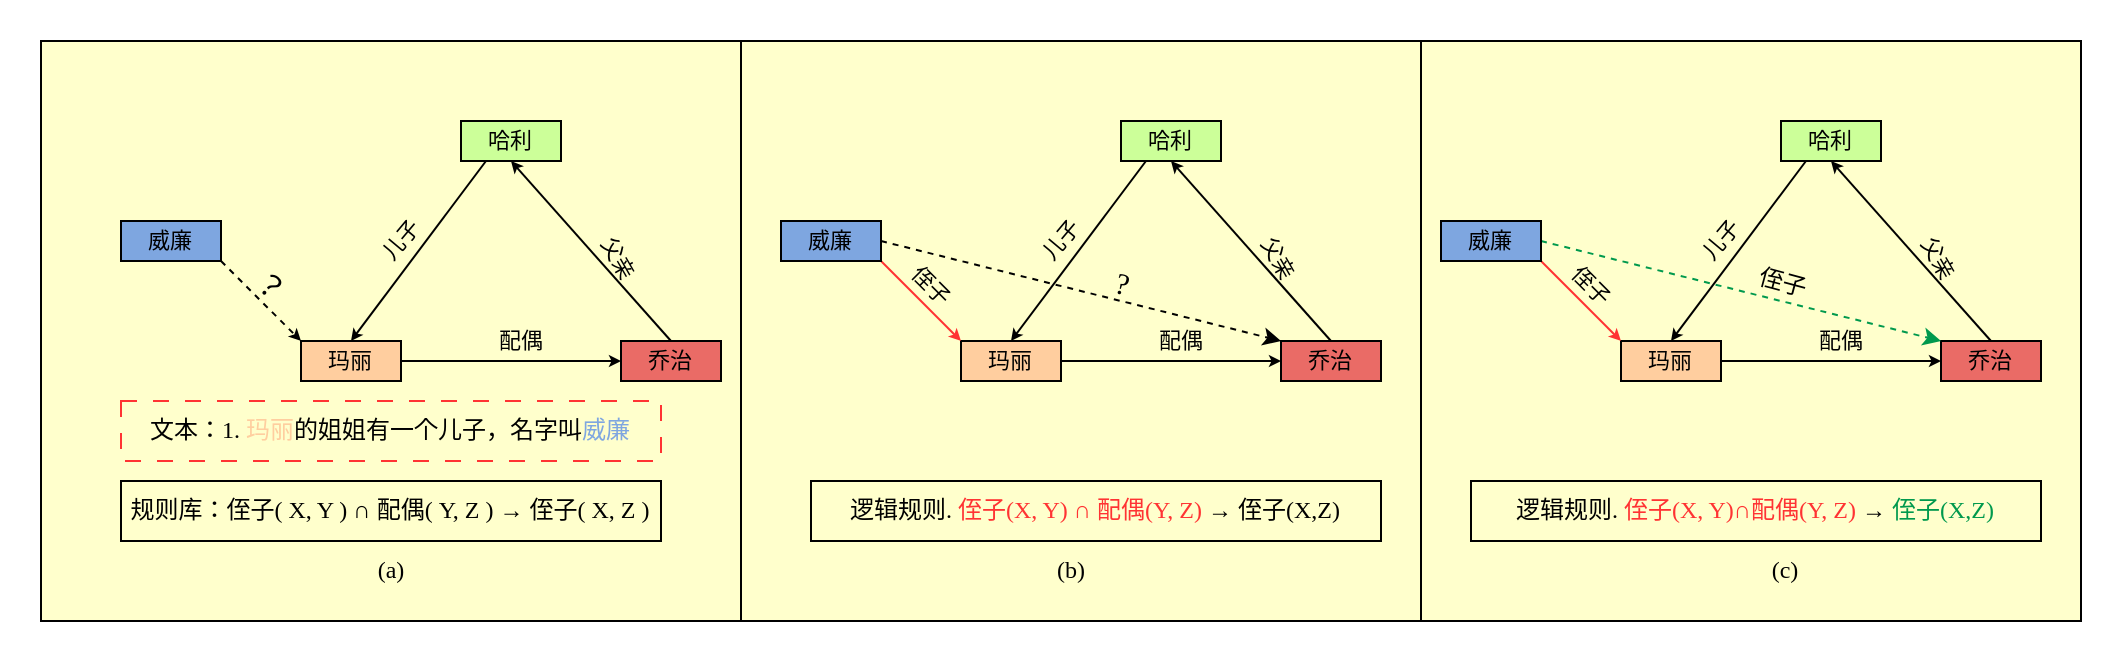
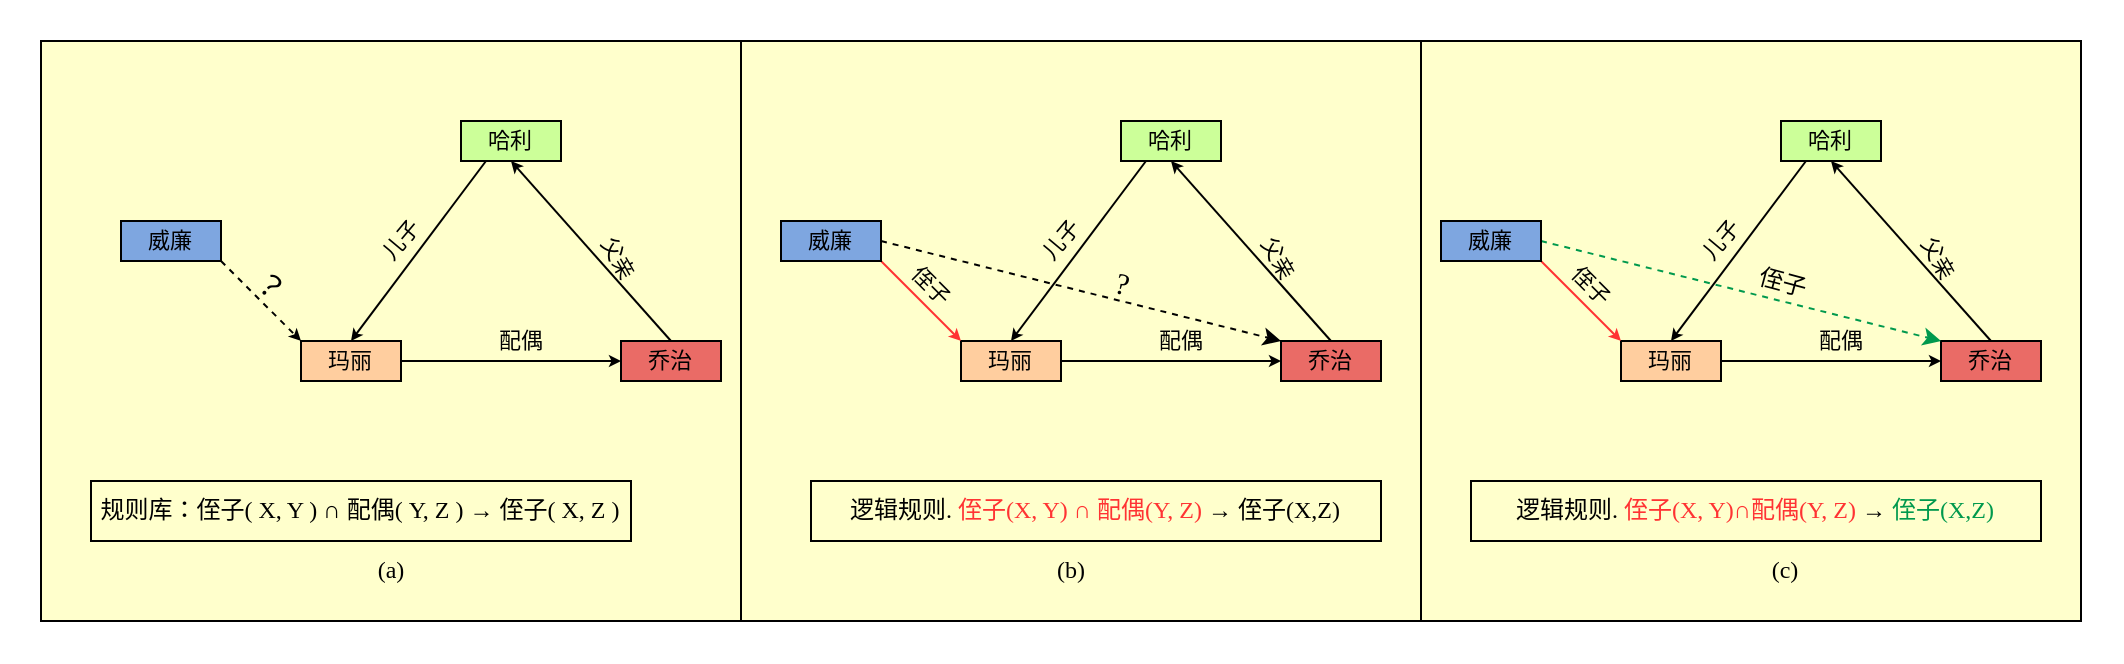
(391, 431) -> none
(391, 511) -> (361, 511)
